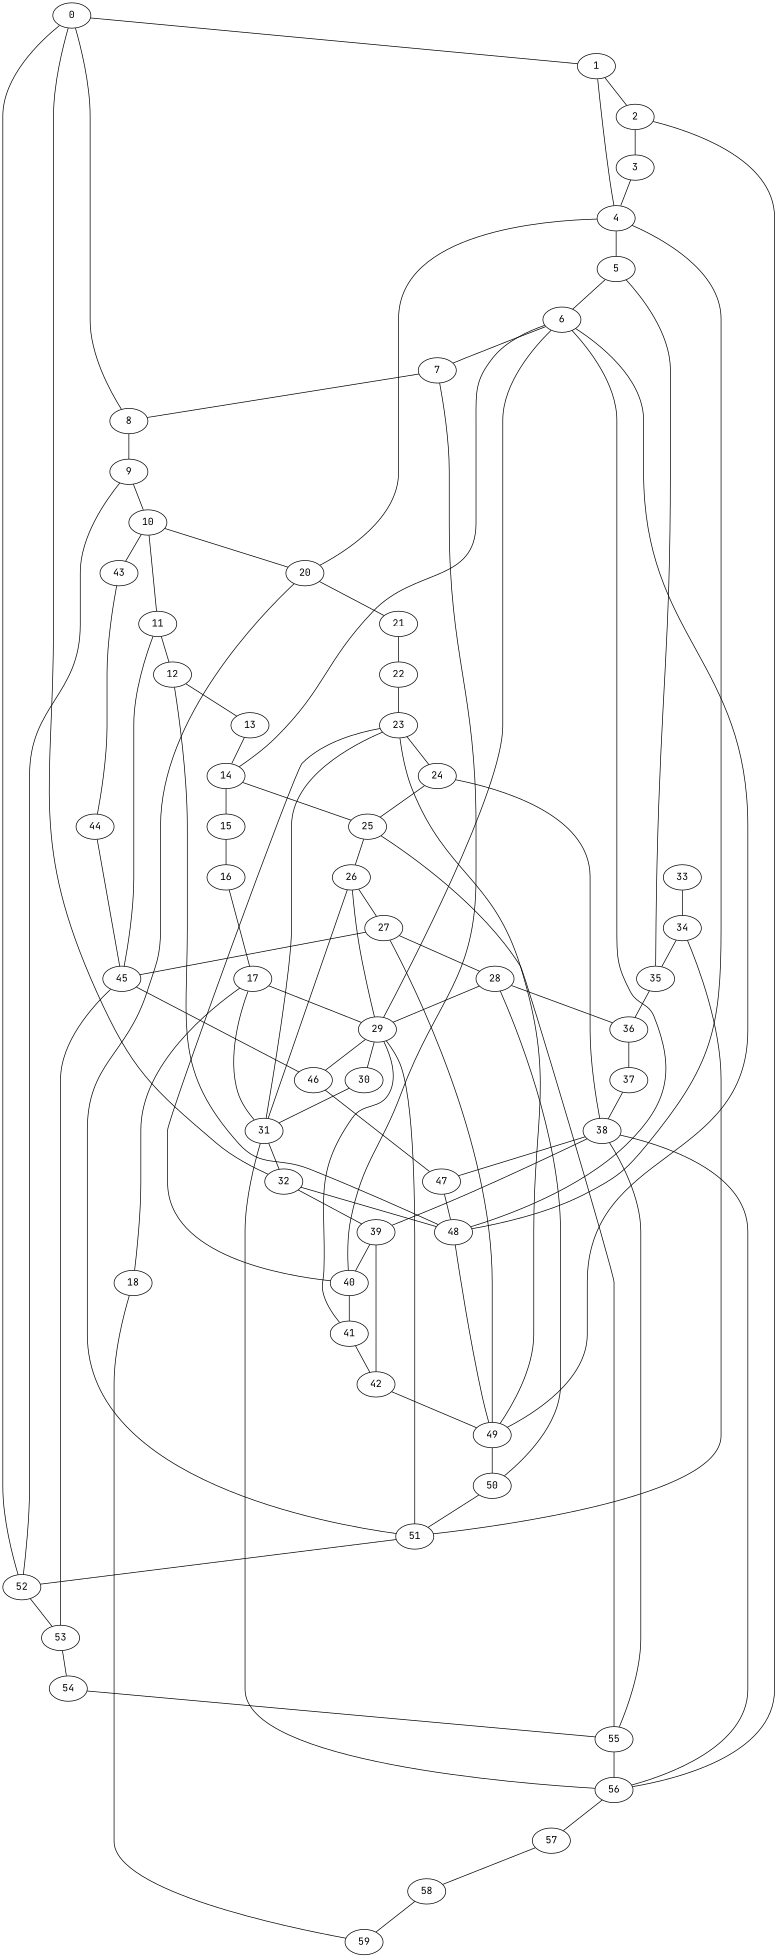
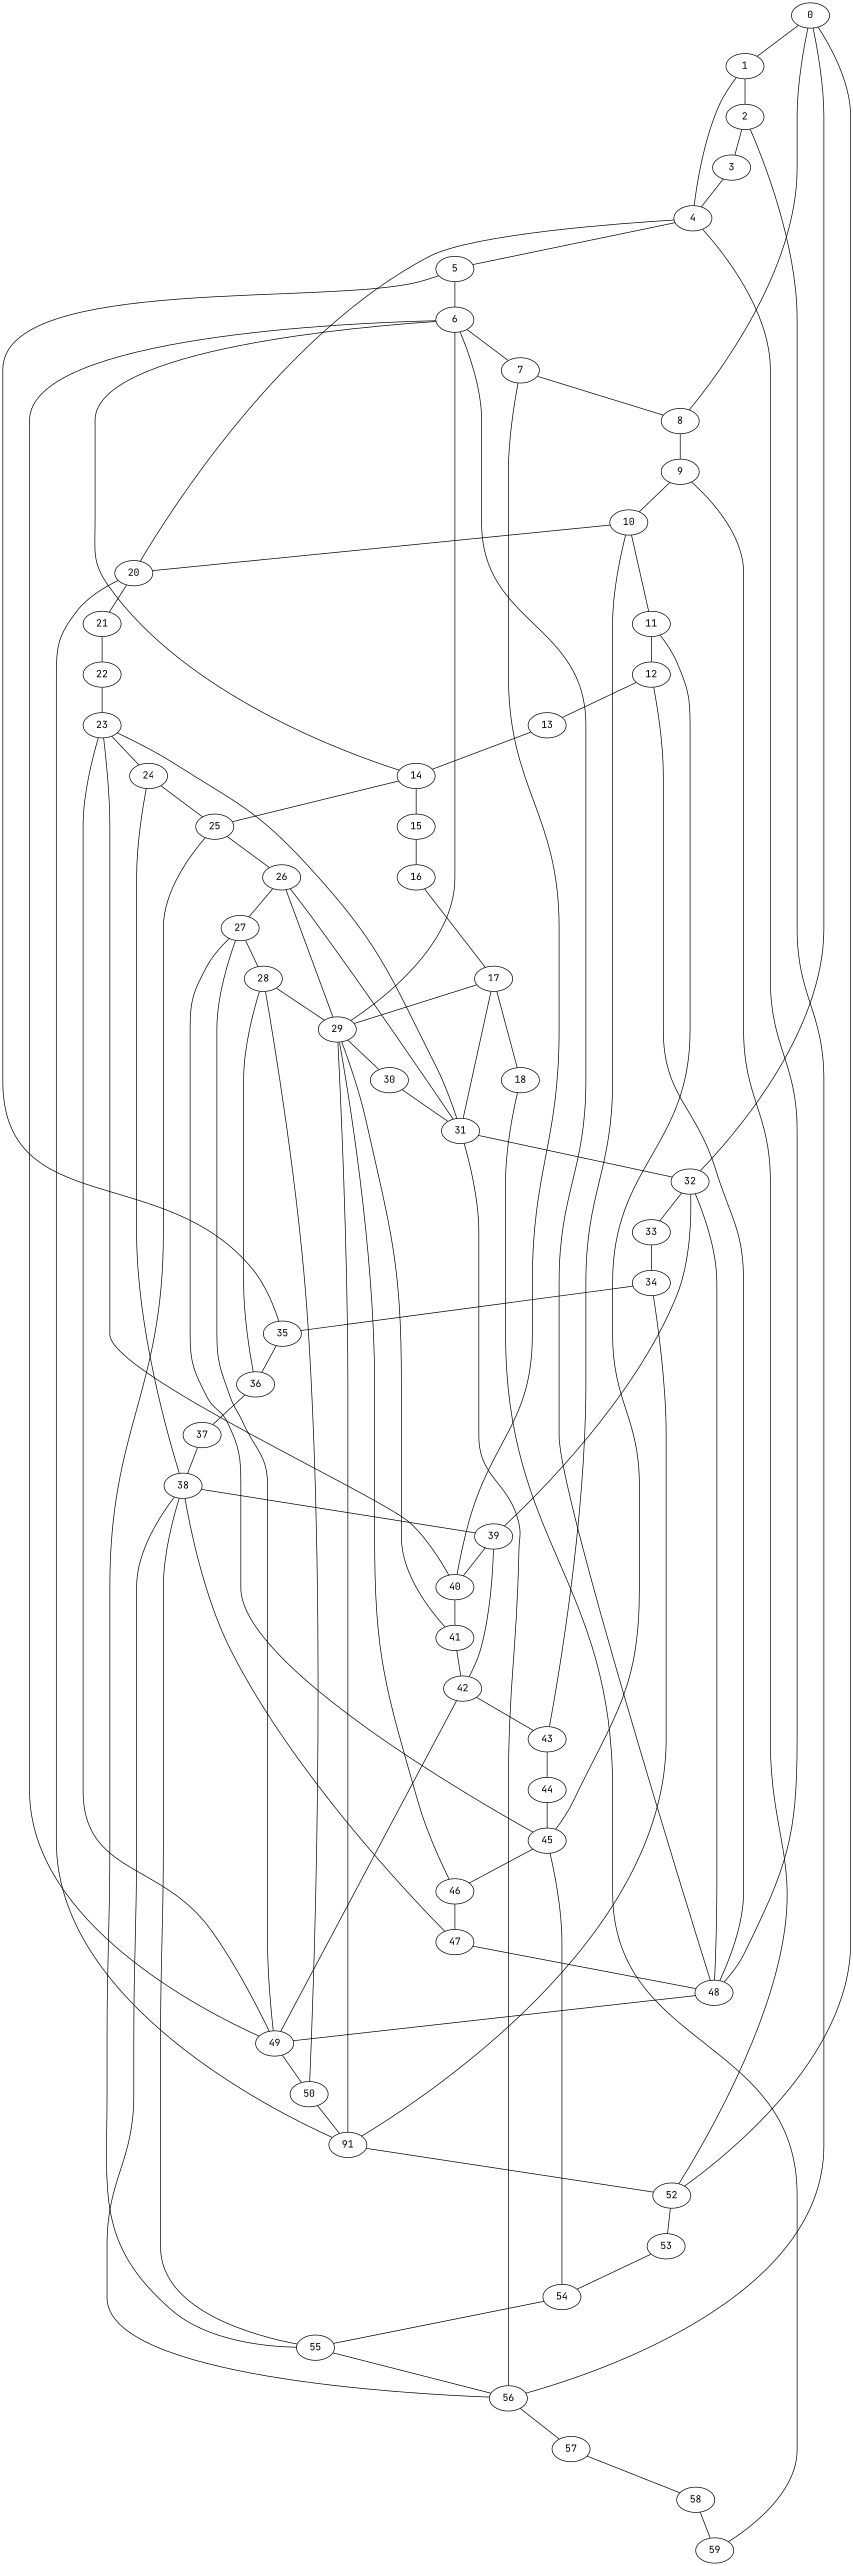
none -> (671, 1207)
(61, 1299) -> (562, 2068)
(415, 1536) -> (348, 2145)
none -> (505, 1714)
